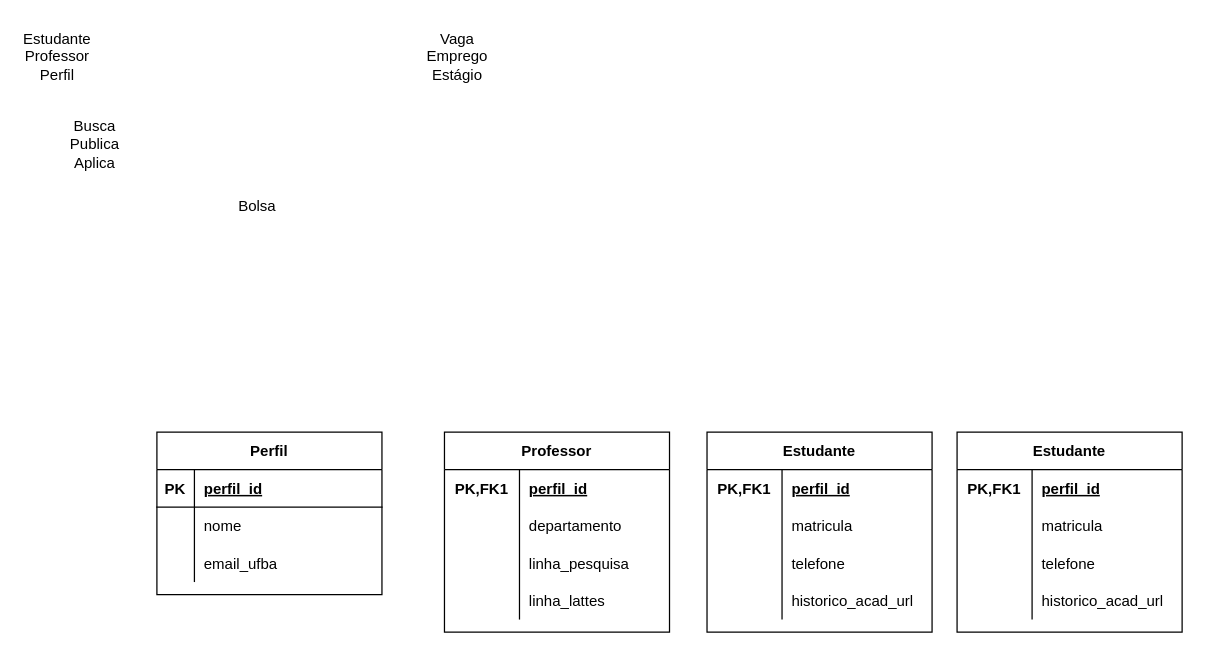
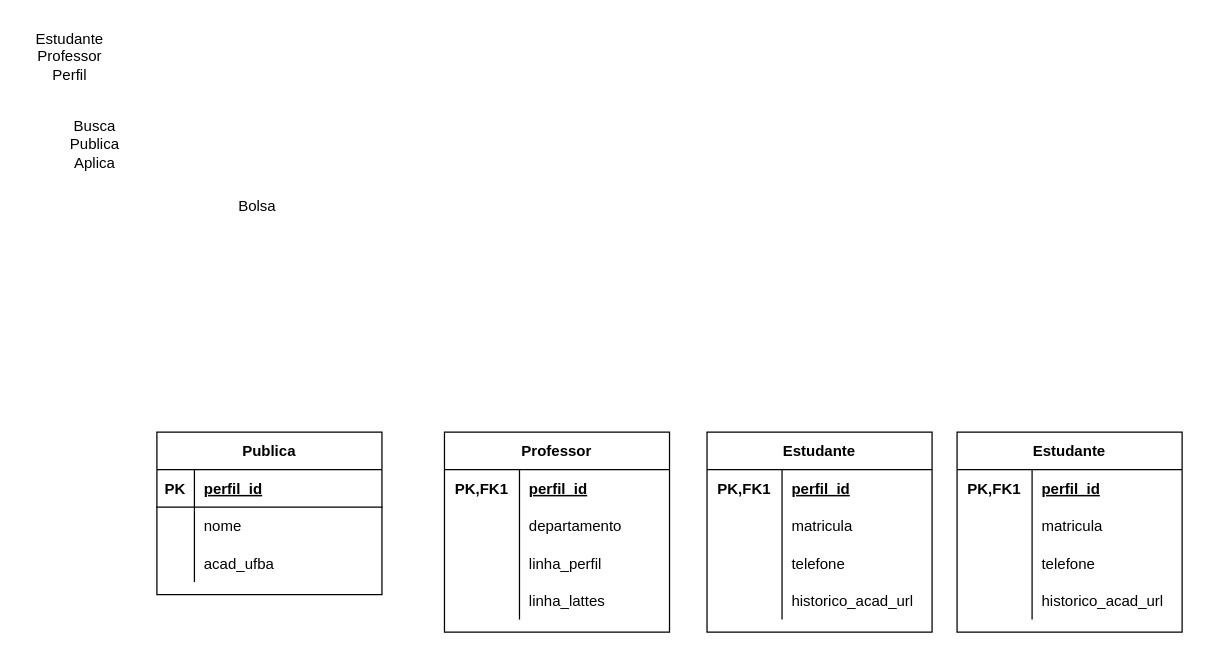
(57, 57) -> (69, 57)
(457, 57) -> none
(269, 451) -> (269, 451)
(242, 564) -> (242, 564)
(582, 564) -> (571, 564)
